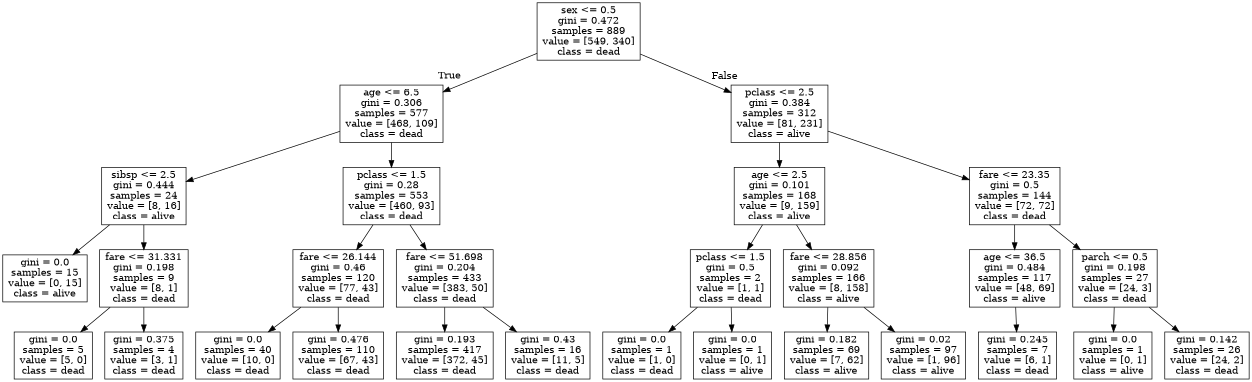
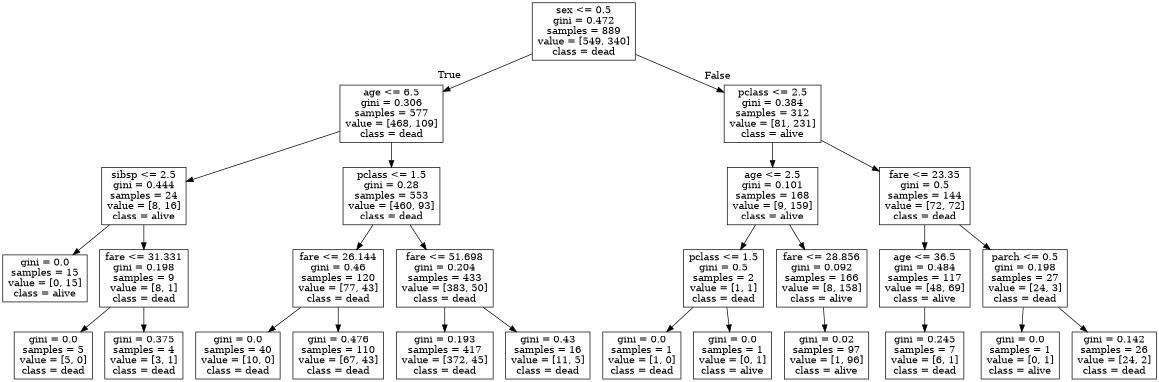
(827, 356) -> none
